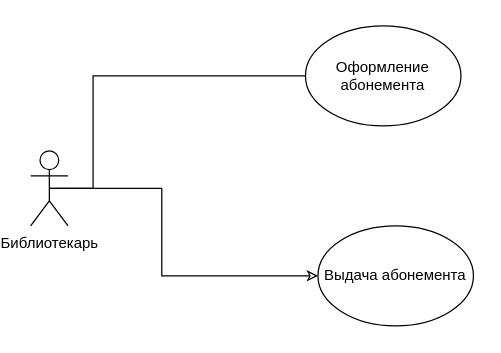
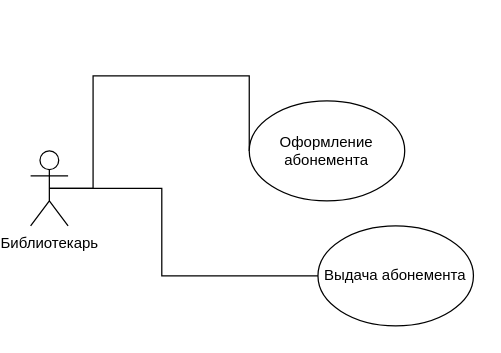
(383, 76) -> (327, 151)
(308, 276) -> (311, 276)
